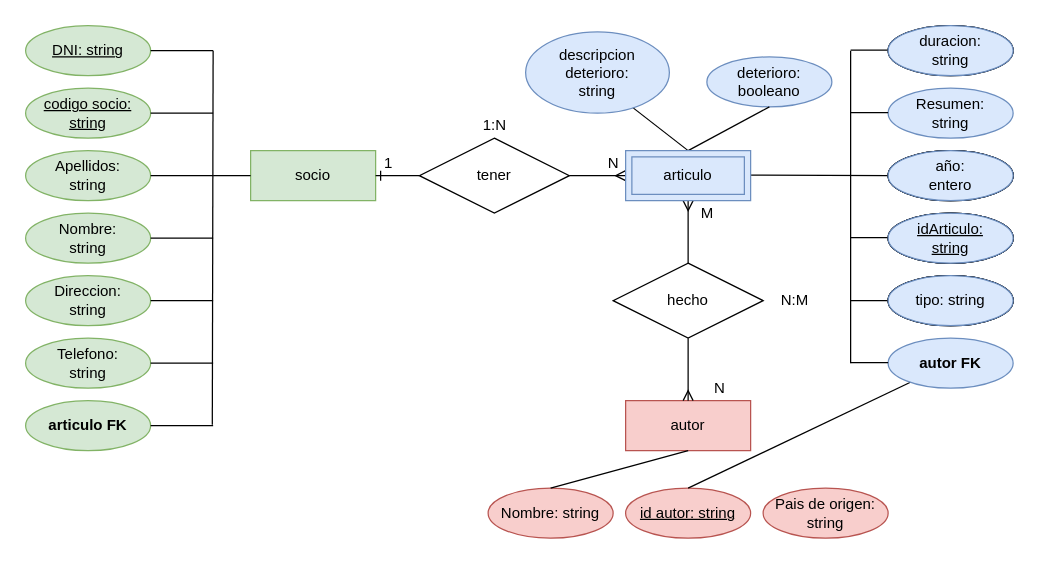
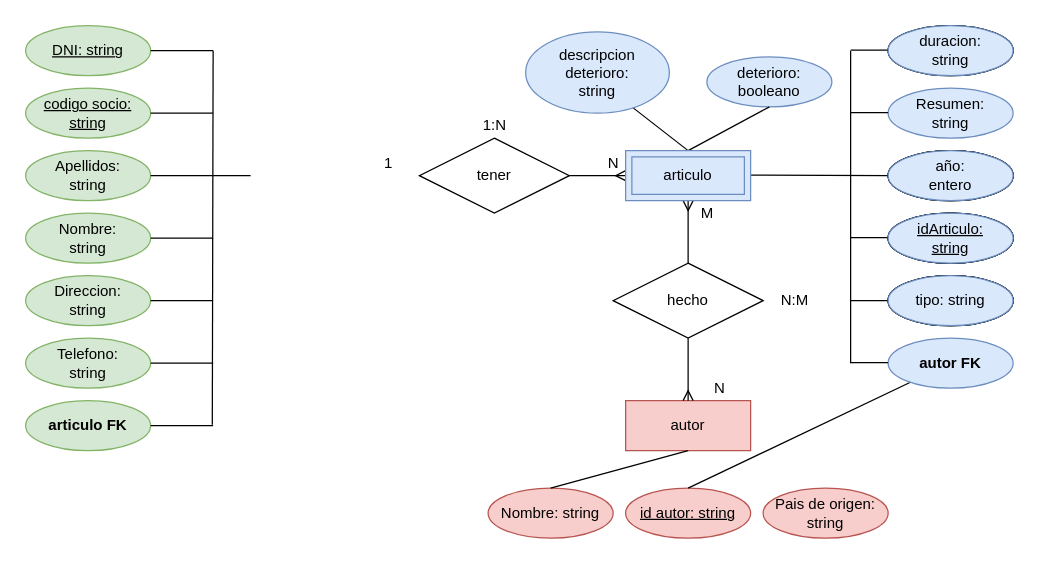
(313, 176) -> none
(399, 176) -> none
